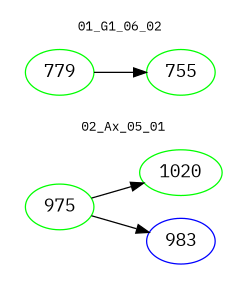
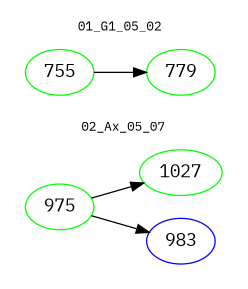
(120, 27) -> (120, 27)
(114, 72) -> (114, 72)
(124, 128) -> (124, 128)
(181, 173) -> (181, 173)
